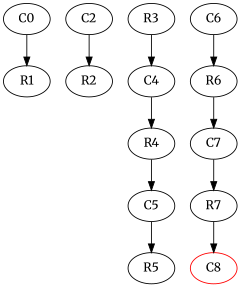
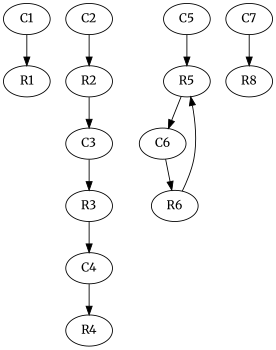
(27, 19) -> (27, 19)
none -> (176, 108)
(214, 108) -> (195, 149)
none -> (89, 144)
(151, 171) -> none
(214, 206) -> (249, 81)
(214, 268) -> none
